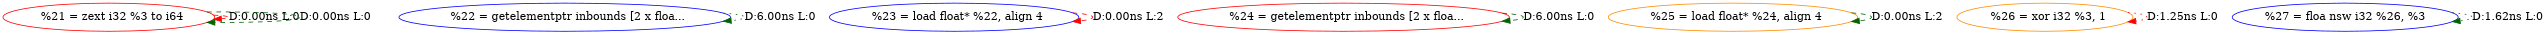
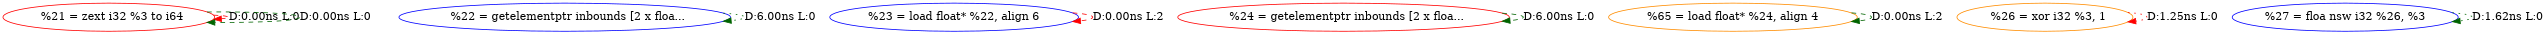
(954, 17) -> (954, 17)
(1733, 17) -> (1733, 17)
